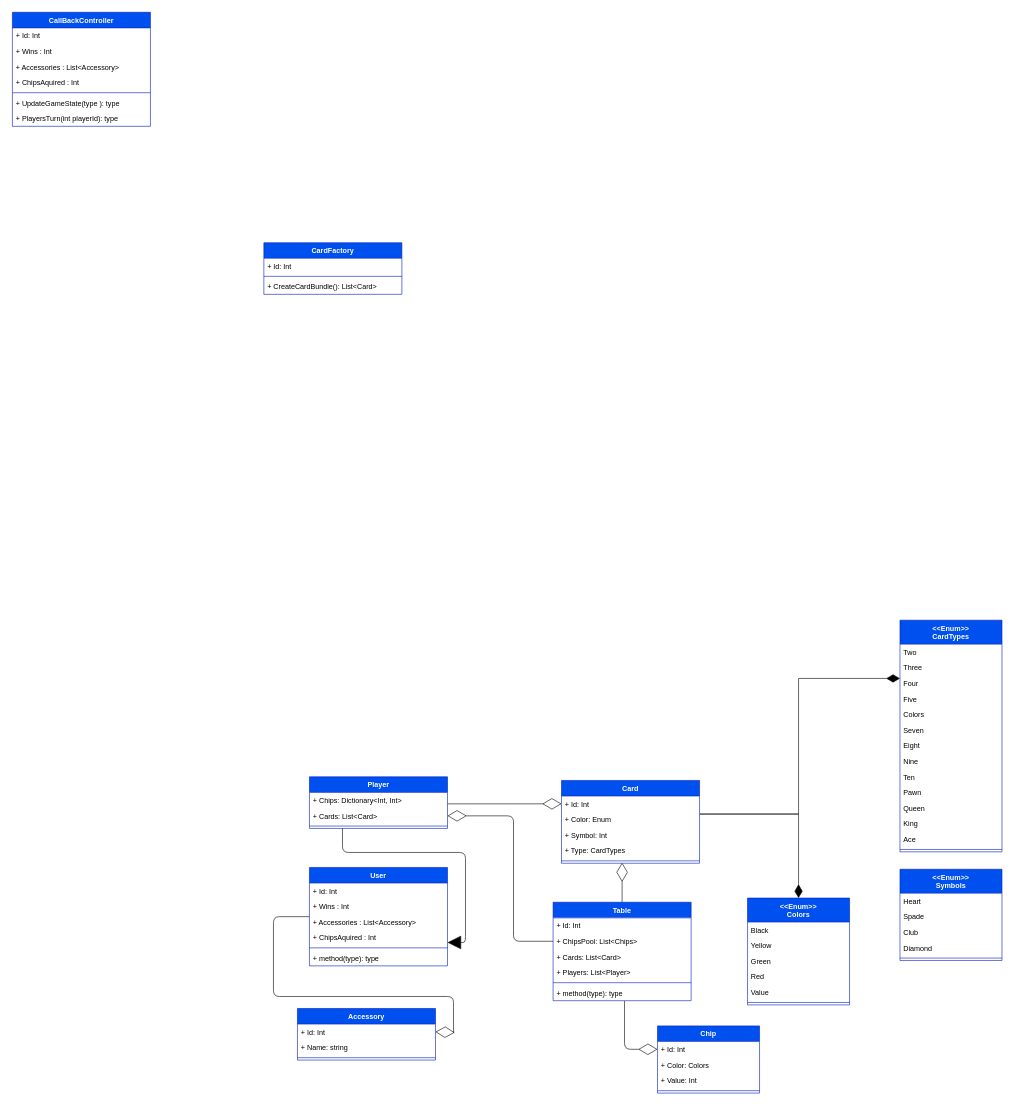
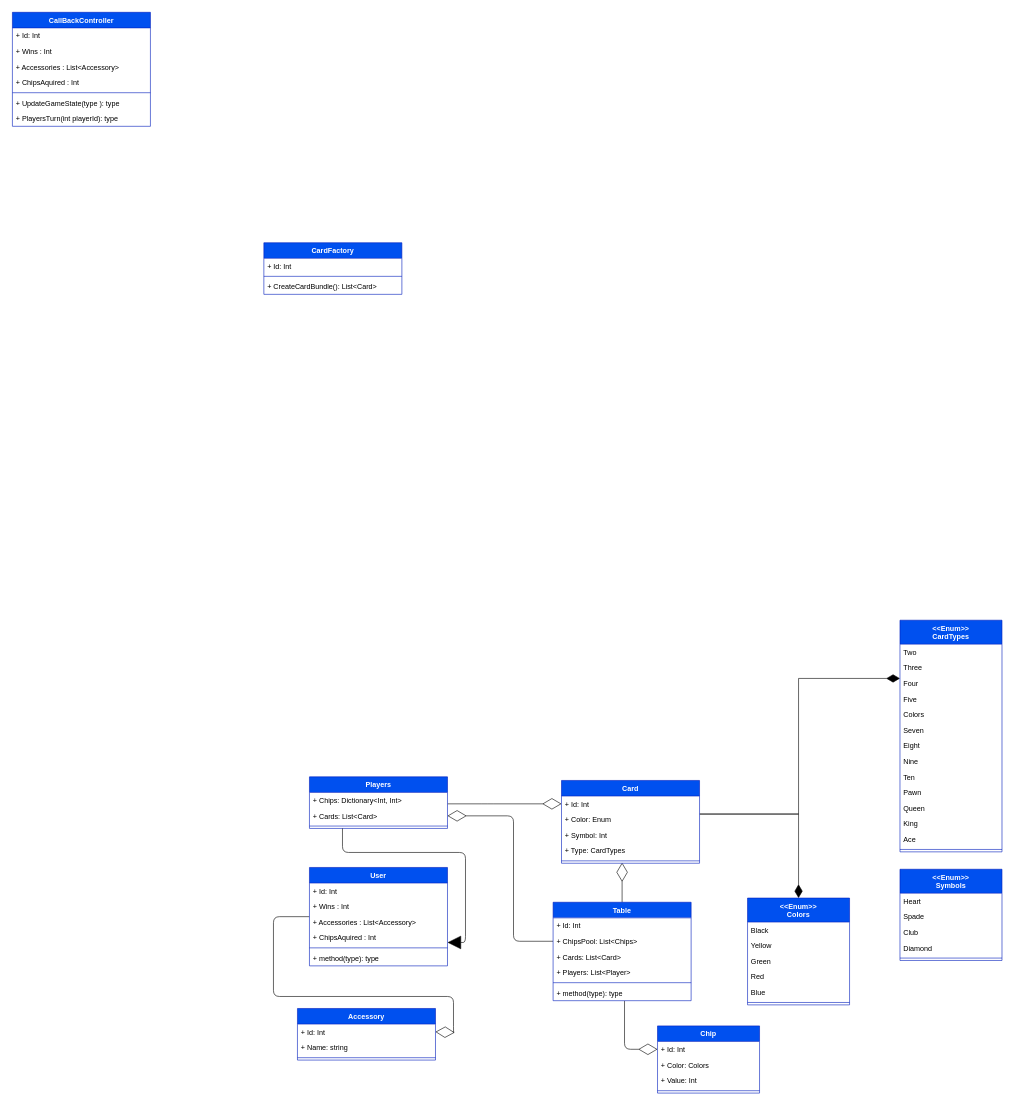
(378, 785) -> (378, 785)
(760, 992) -> (758, 992)
